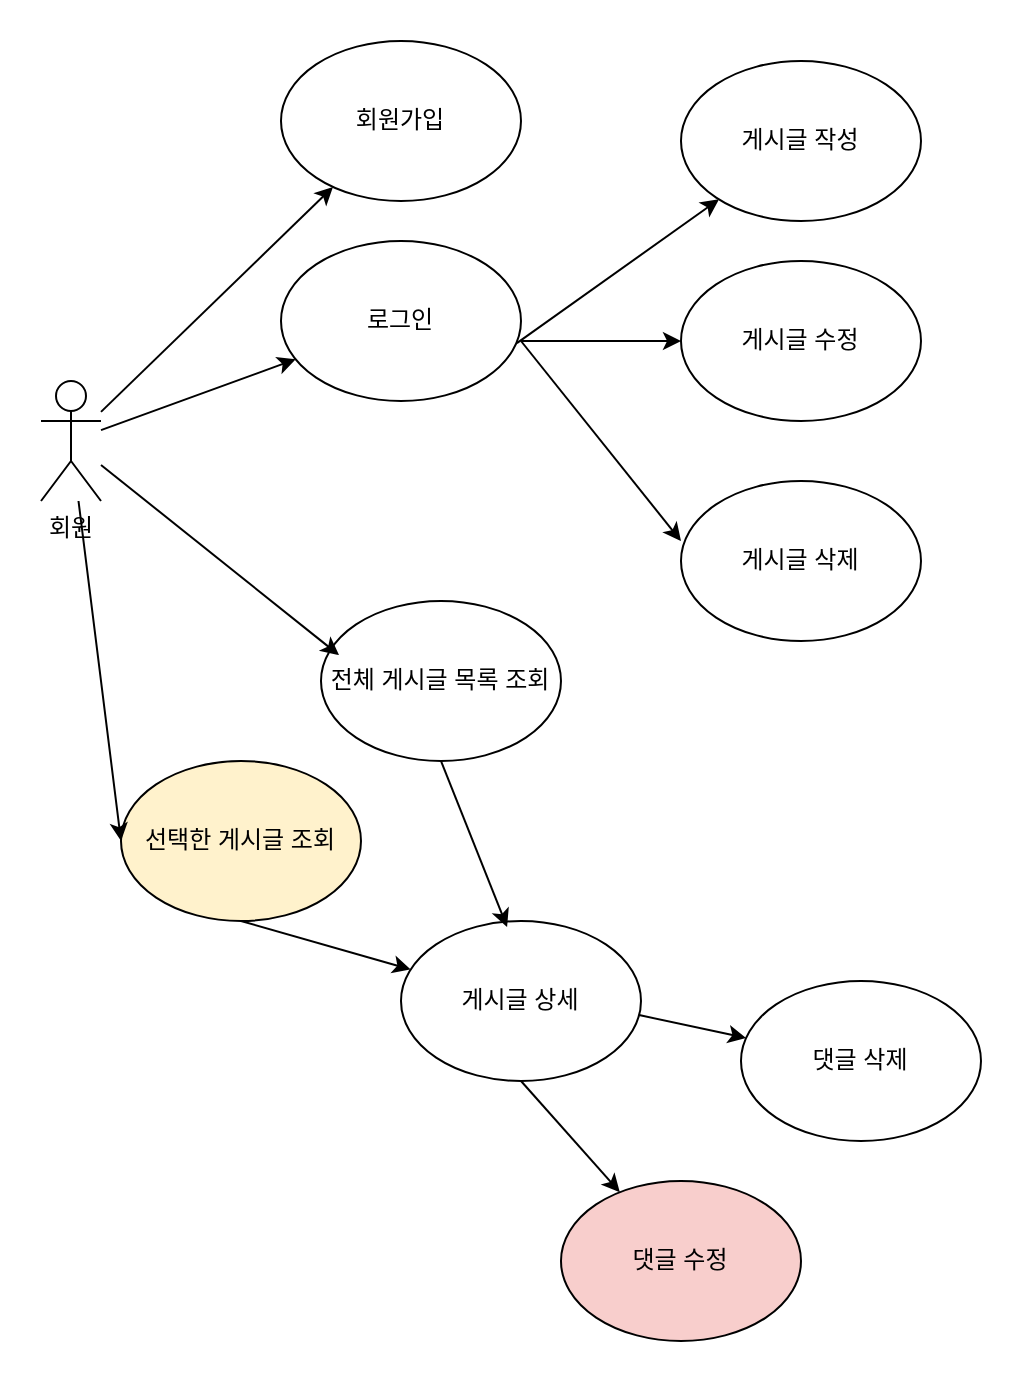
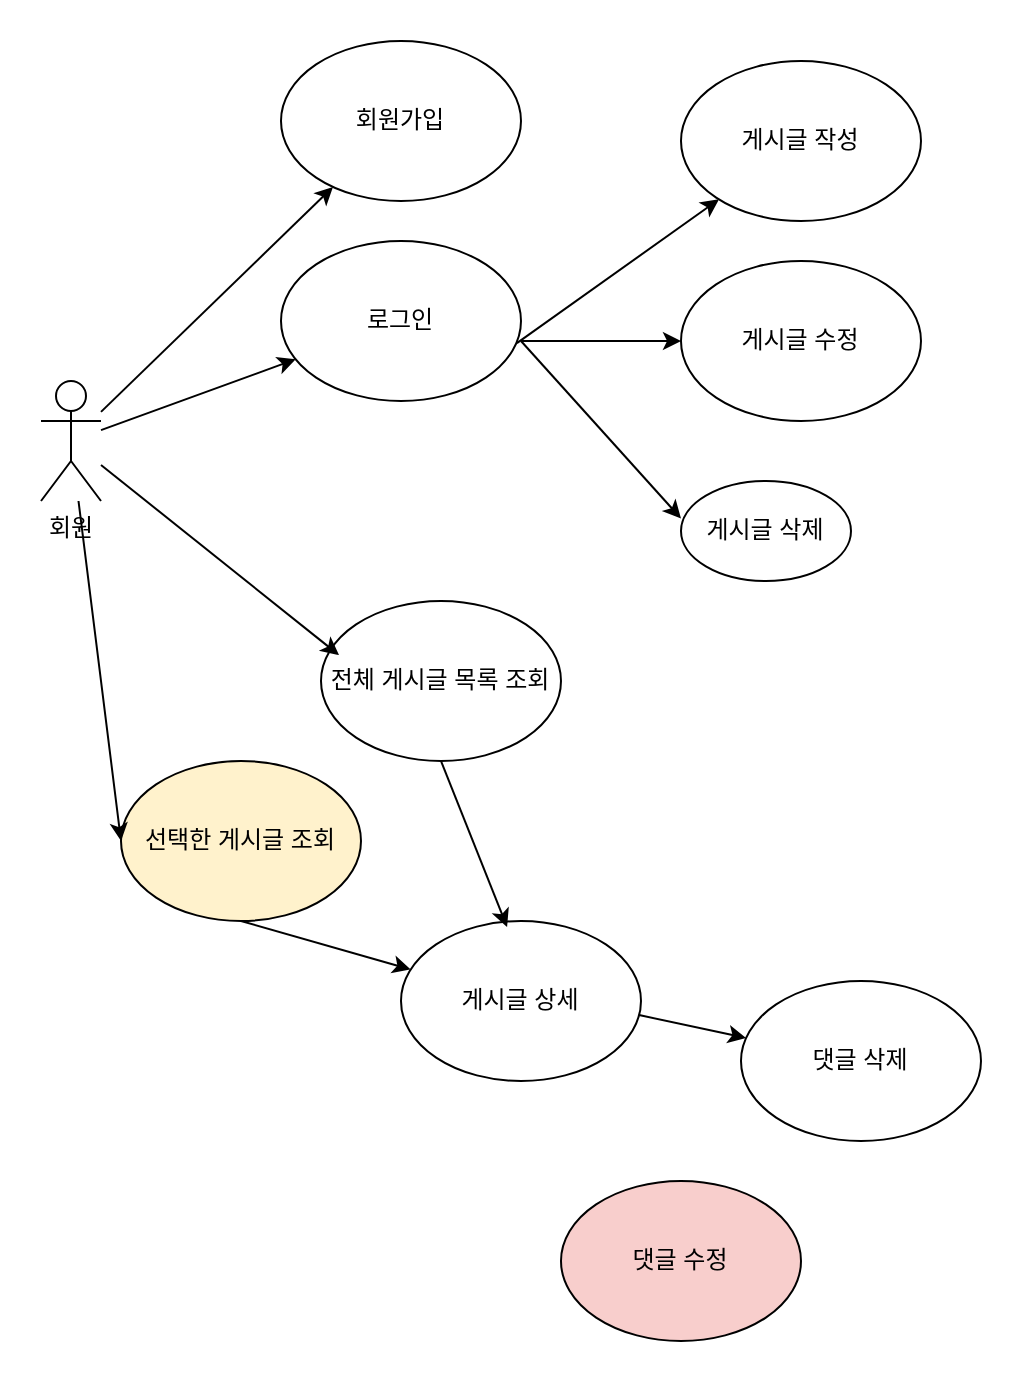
(801, 561) -> (766, 531)
(566, 1132) -> none
